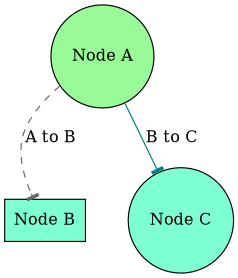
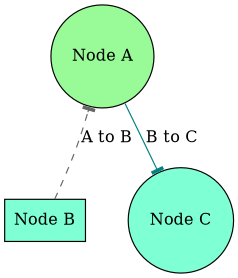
(23, 134) -> (73, 157)
